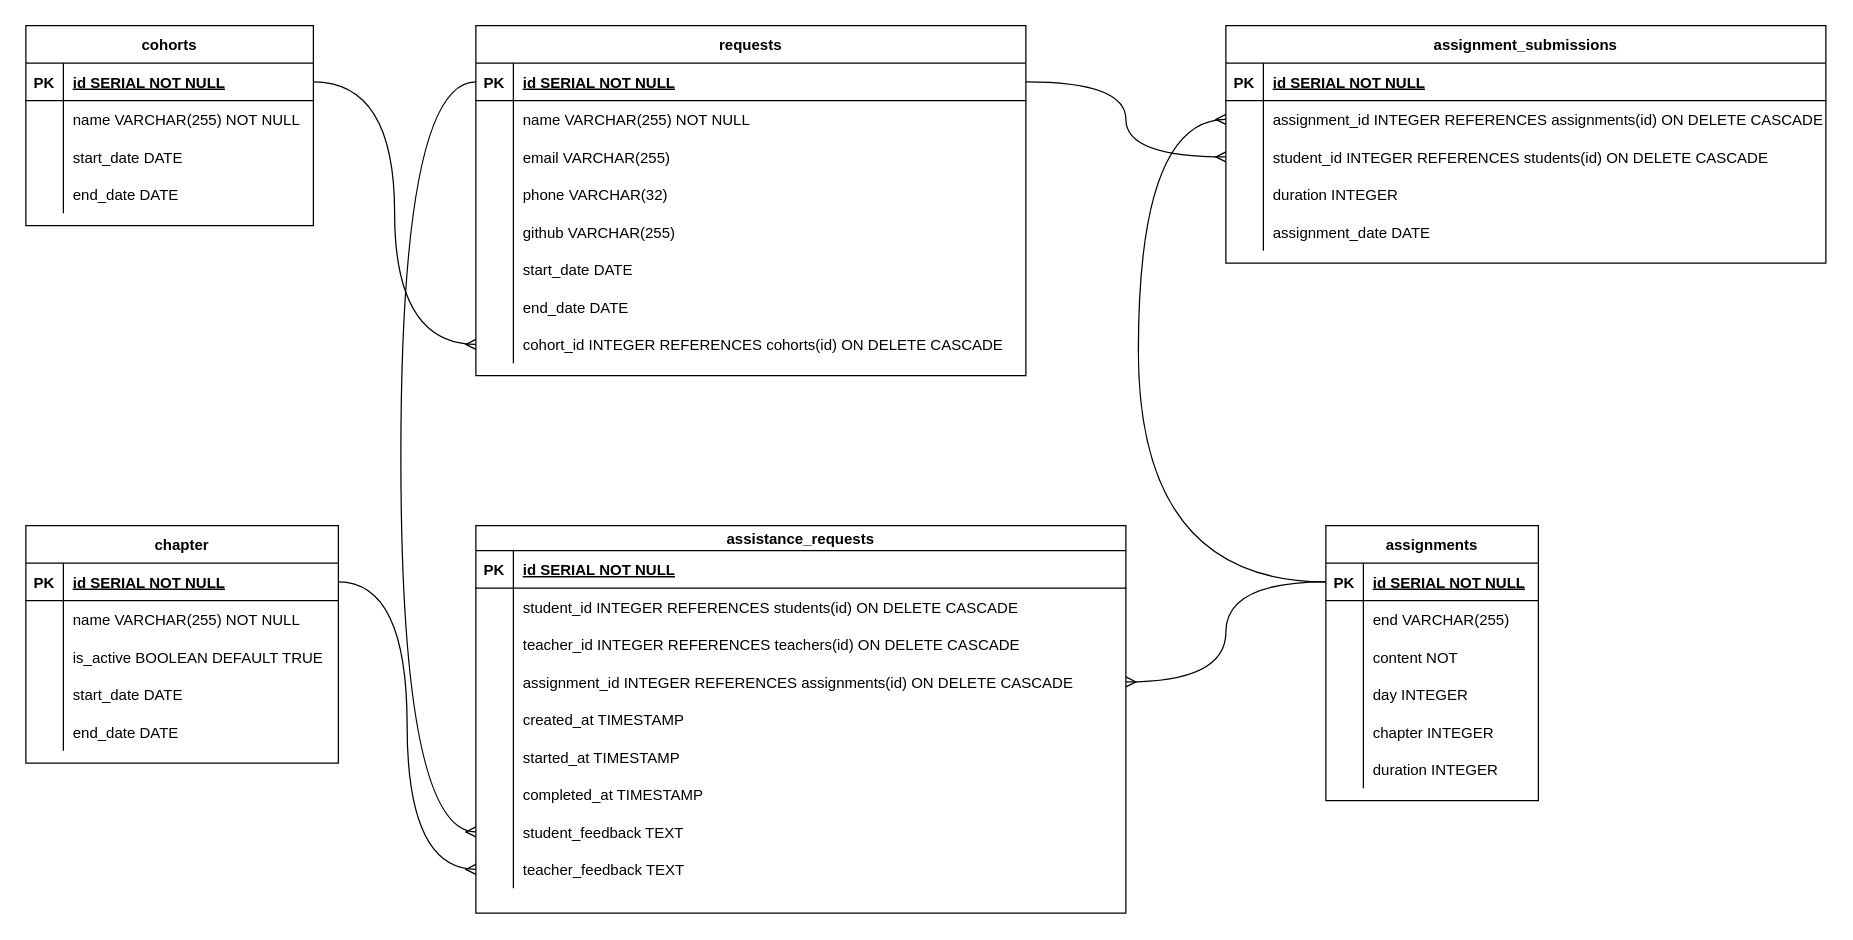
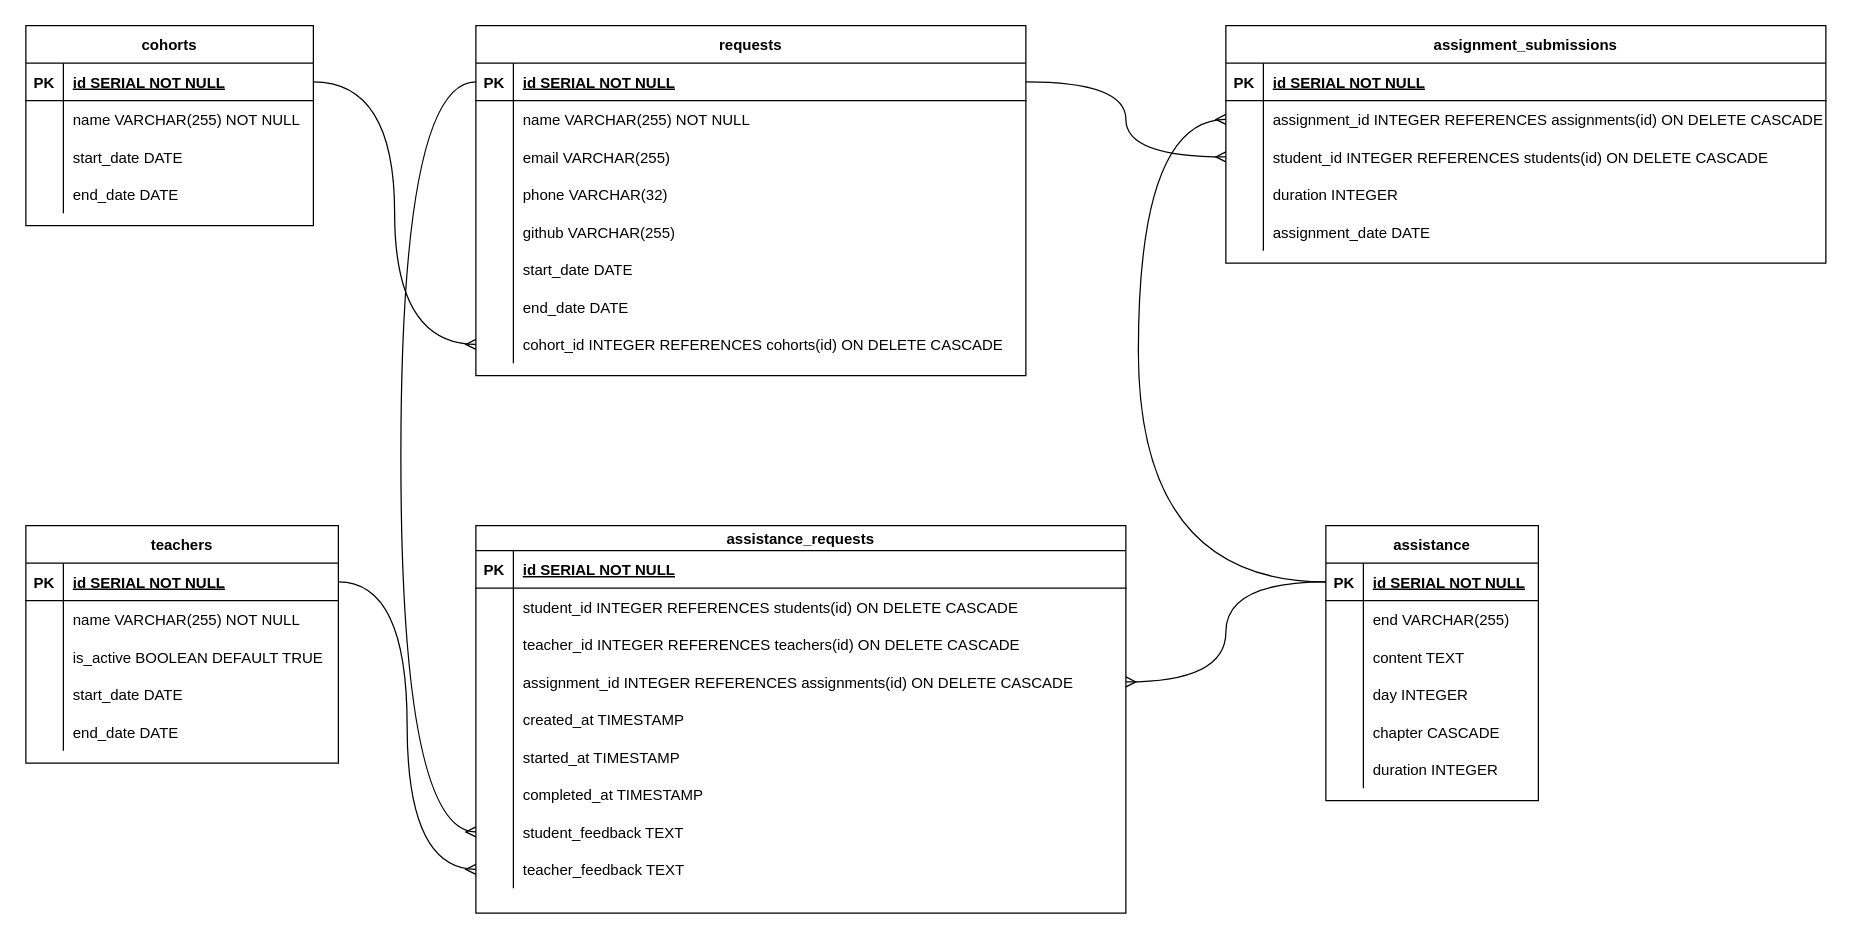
(181, 545) -> (181, 545)
(1431, 545) -> (1431, 545)
(1417, 658) -> (1421, 658)
(1434, 733) -> (1434, 733)
